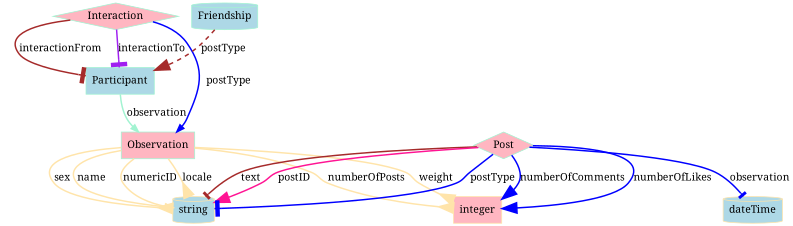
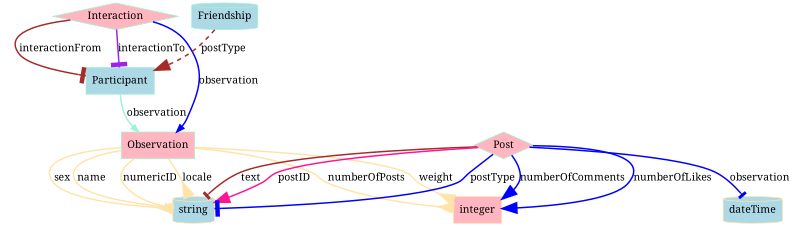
(229, 81) -> (229, 81)
